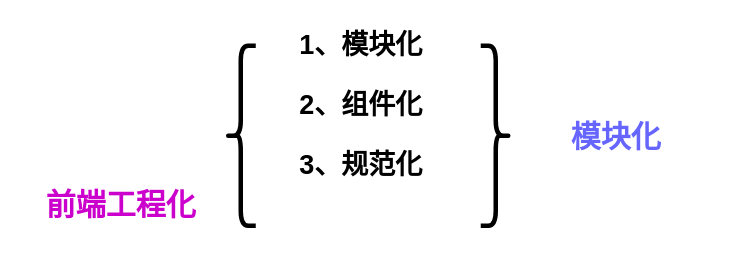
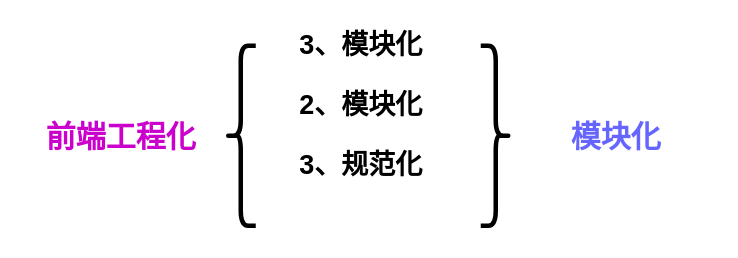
(362, 46) -> (362, 46)
(362, 106) -> (362, 106)
(121, 203) -> (121, 136)
